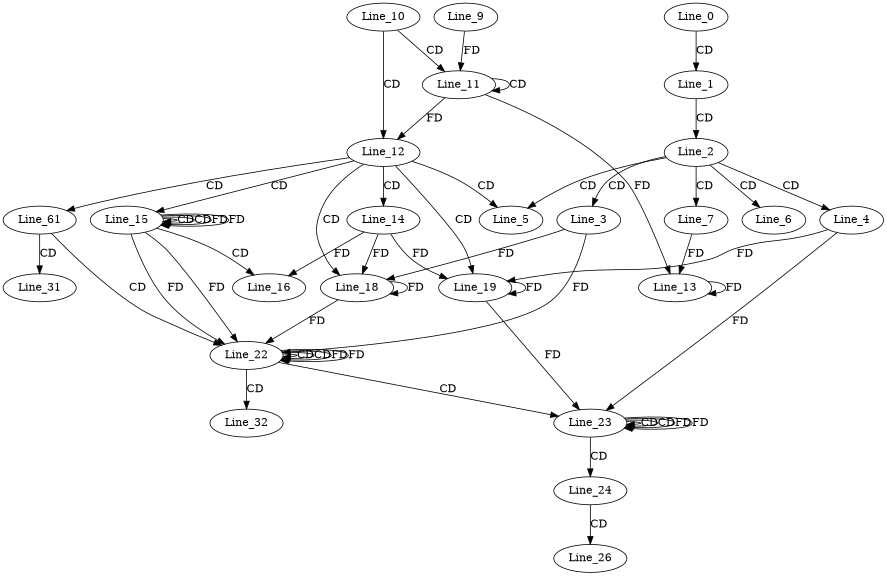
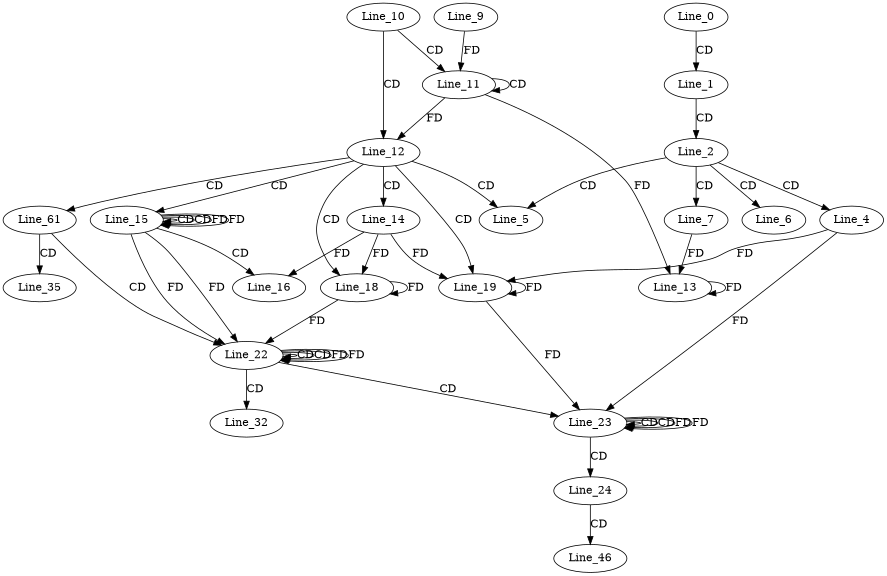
(589, 220) -> none
(40, 288) -> (40, 288)
(590, 558) -> (590, 558)
